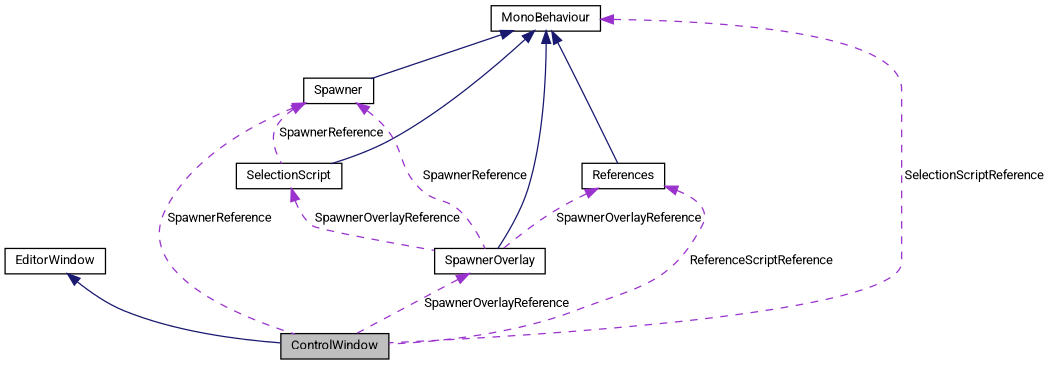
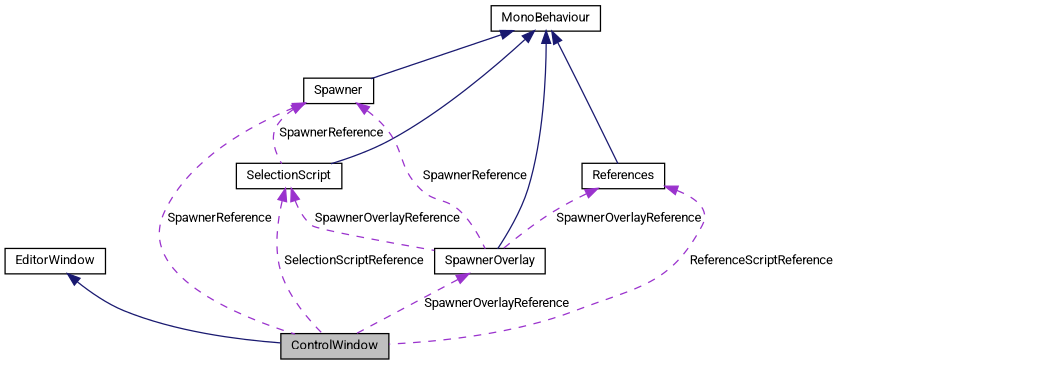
(887, 278) -> (281, 274)
